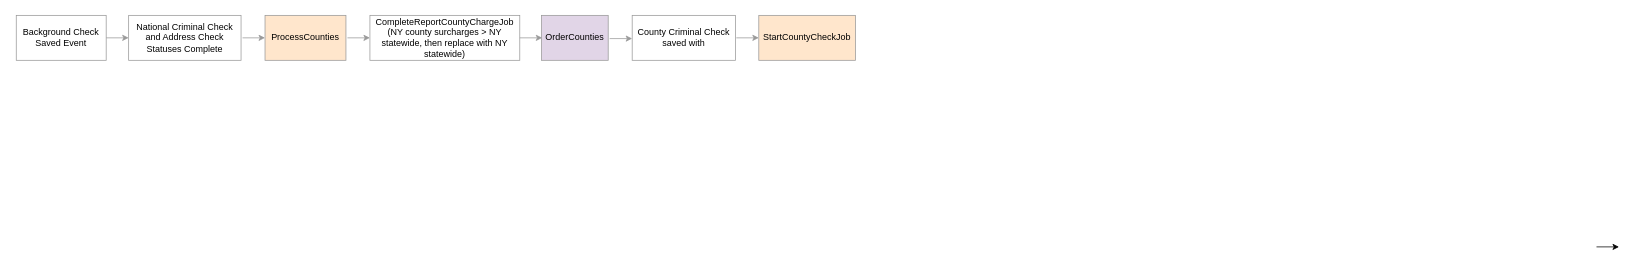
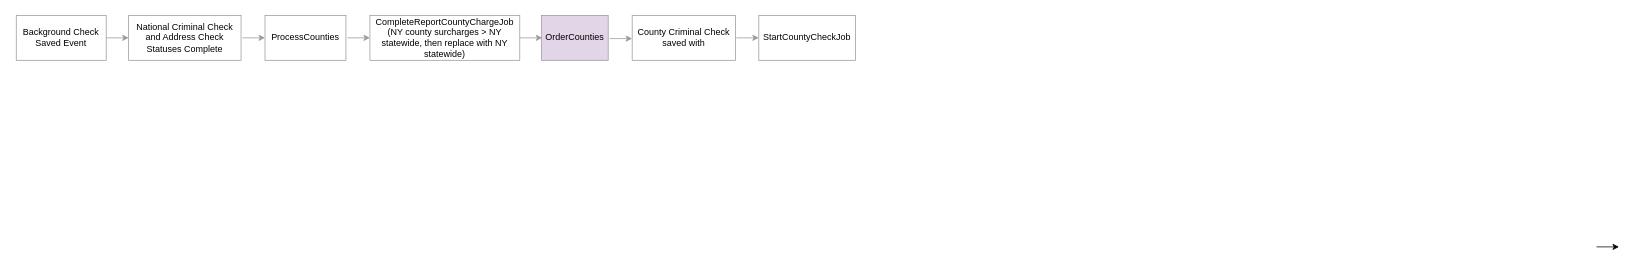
(305, 38) -> (305, 38)
(807, 38) -> (807, 38)
